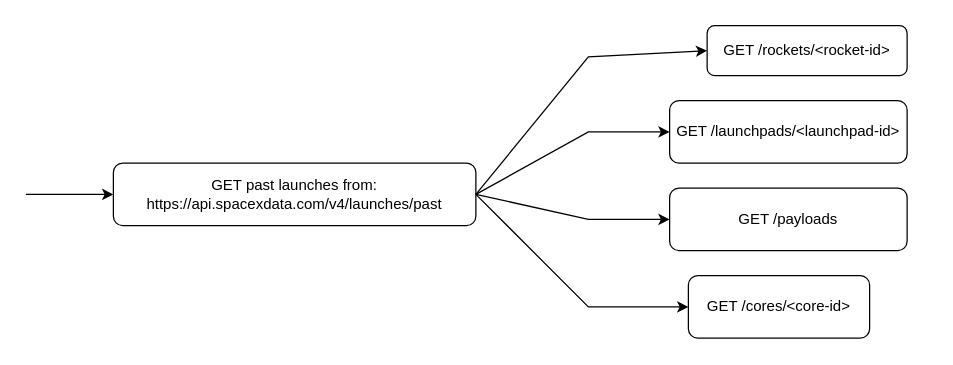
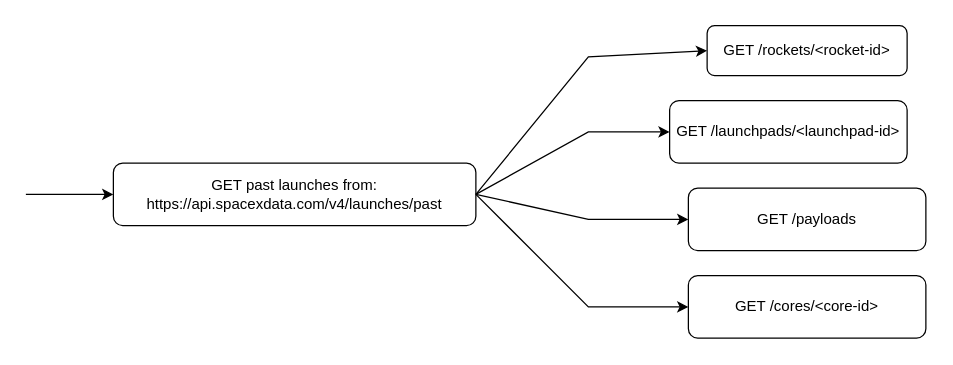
(788, 219) -> (807, 219)
(779, 307) -> (807, 307)
